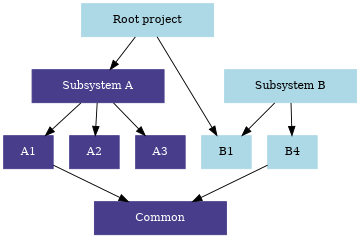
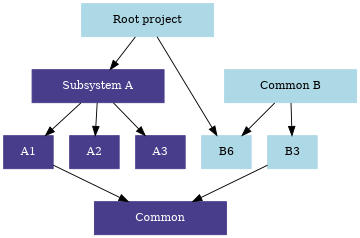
(291, 86) -> (291, 86)
(226, 152) -> (226, 152)
(292, 152) -> (292, 152)
